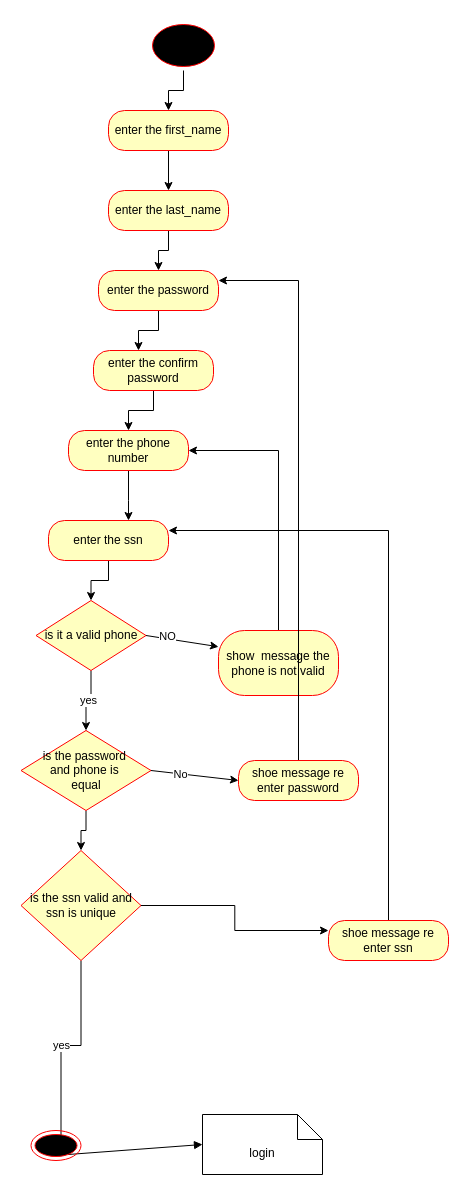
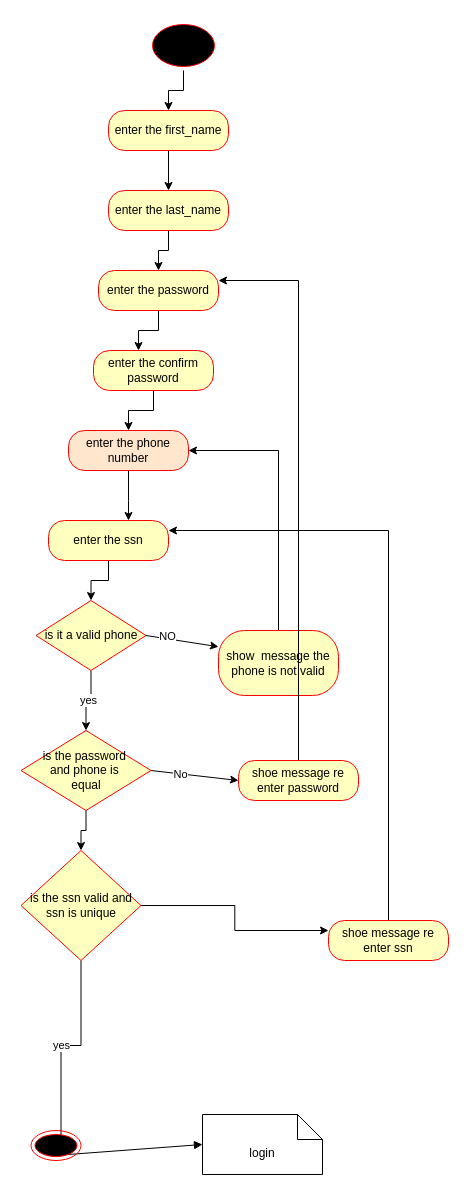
(129, 451) -> (129, 451)
